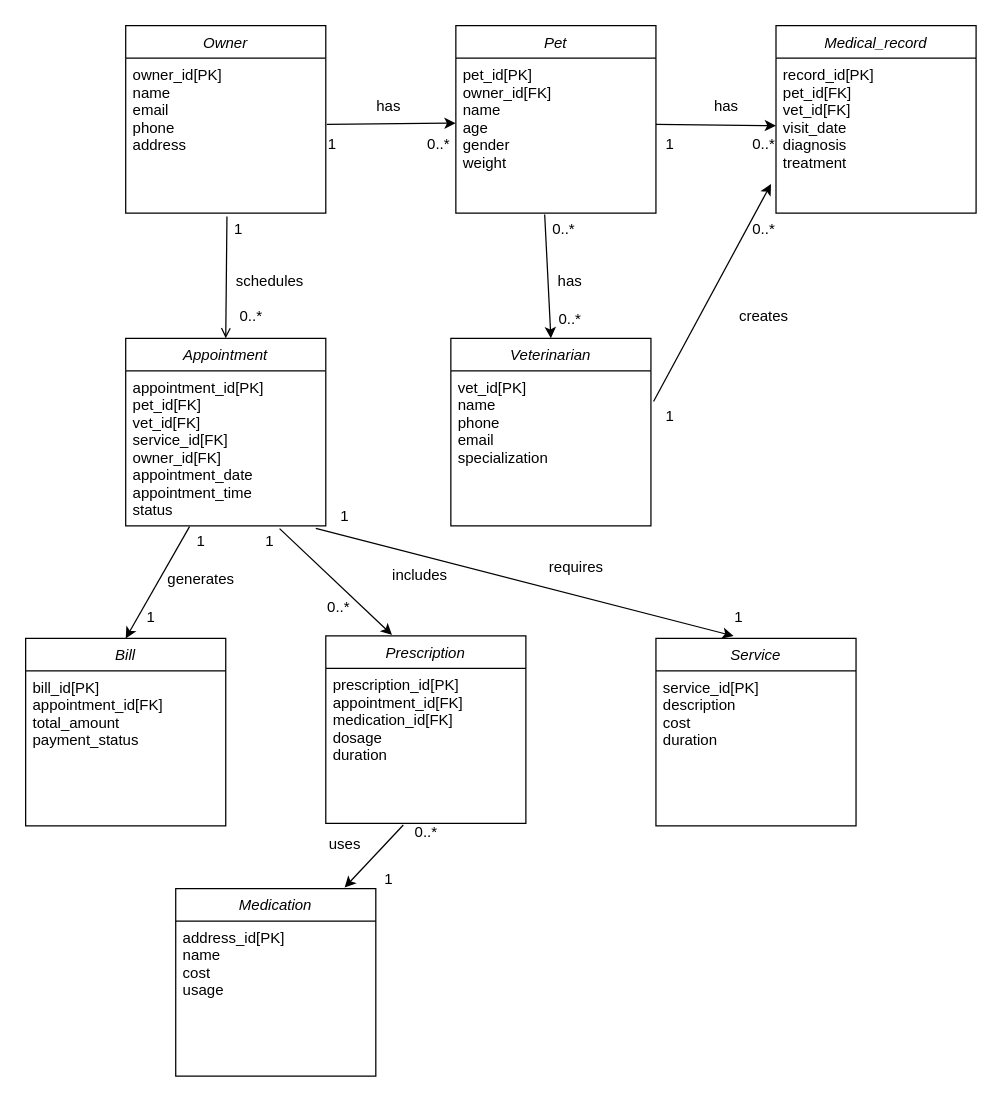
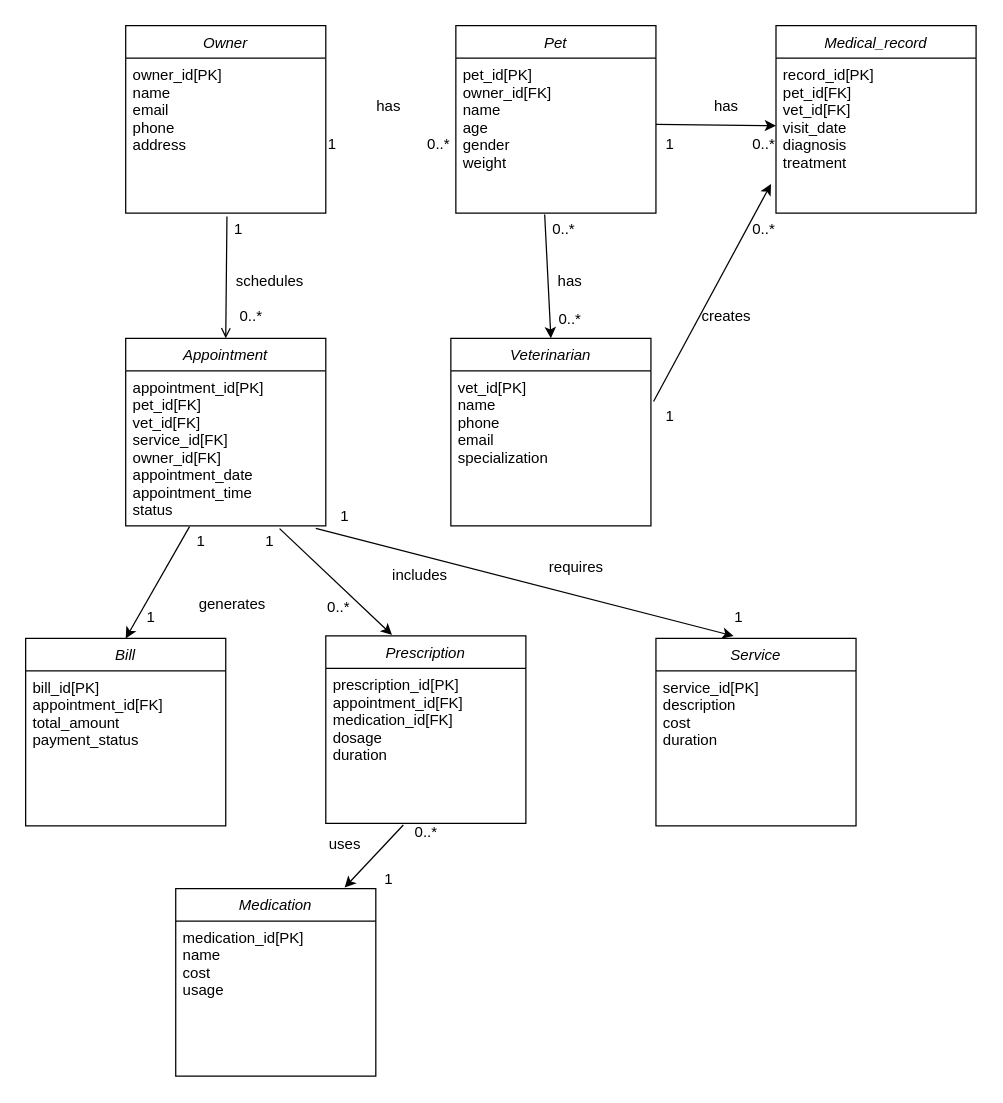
(387, 124) -> none
(763, 317) -> (726, 317)
(201, 579) -> (232, 604)
(239, 938) -> (248, 938)
